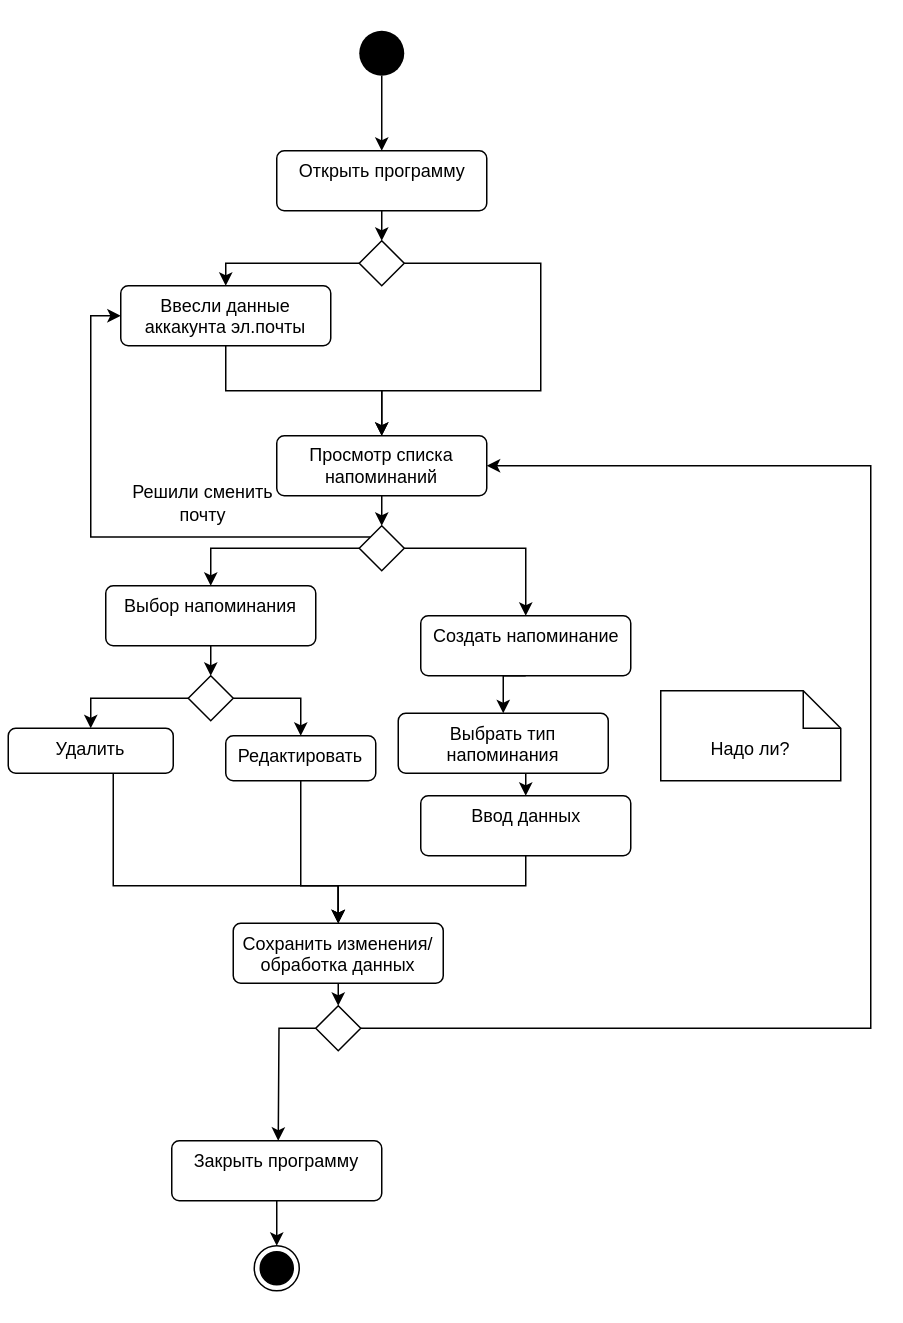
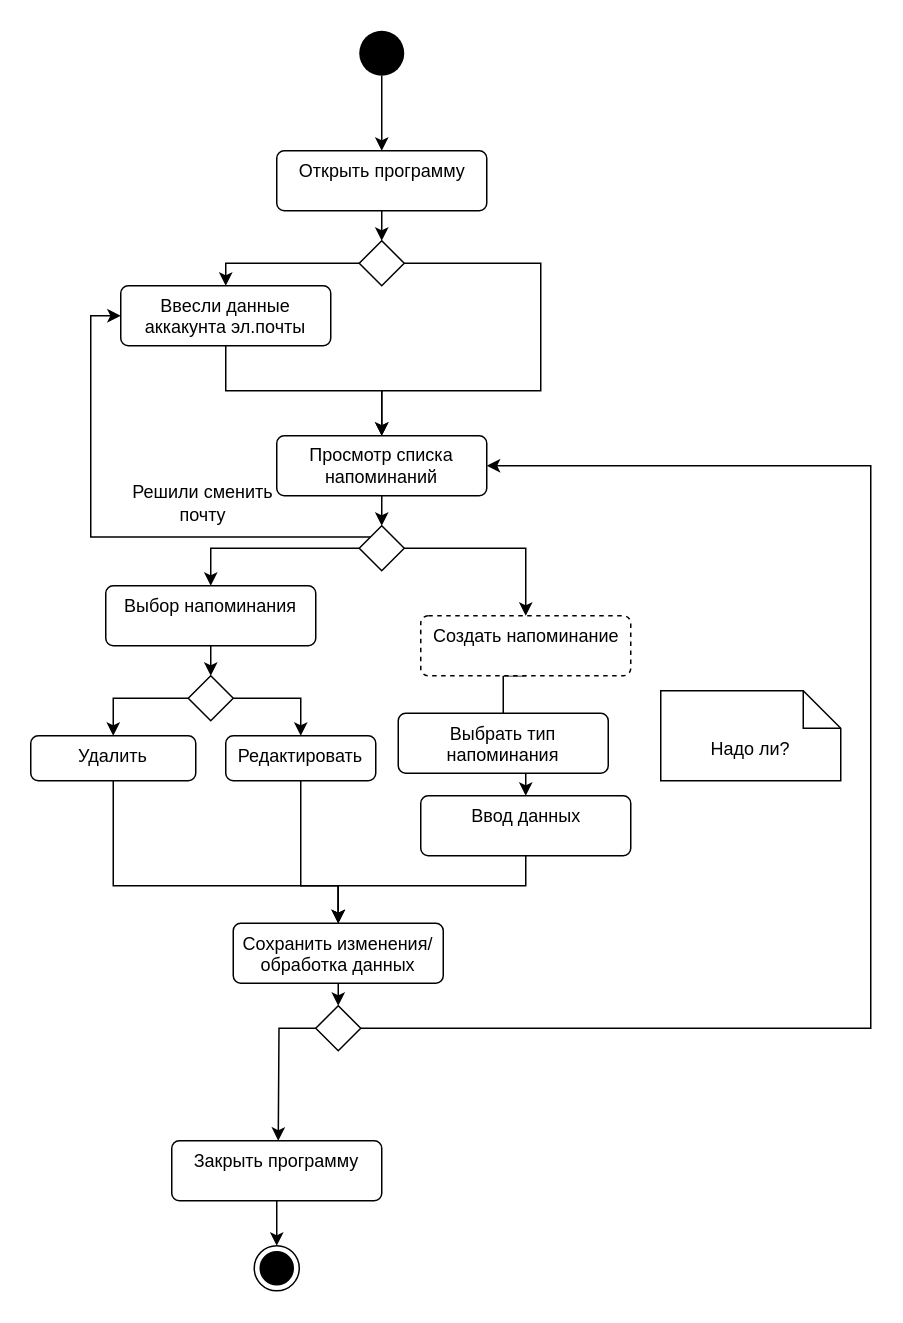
(526, 646) -> (526, 646)
(503, 702) -> (503, 706)
(91, 751) -> (113, 758)
